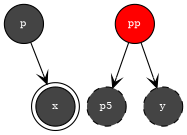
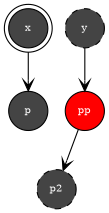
(37, 58) -> (28, 66)
(147, 60) -> (85, 64)
(107, 107) -> (57, 189)
